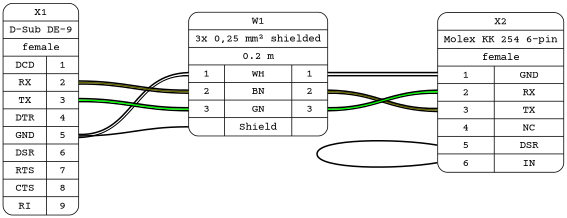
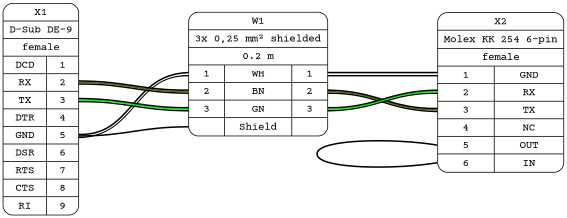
(529, 145) -> (529, 145)
